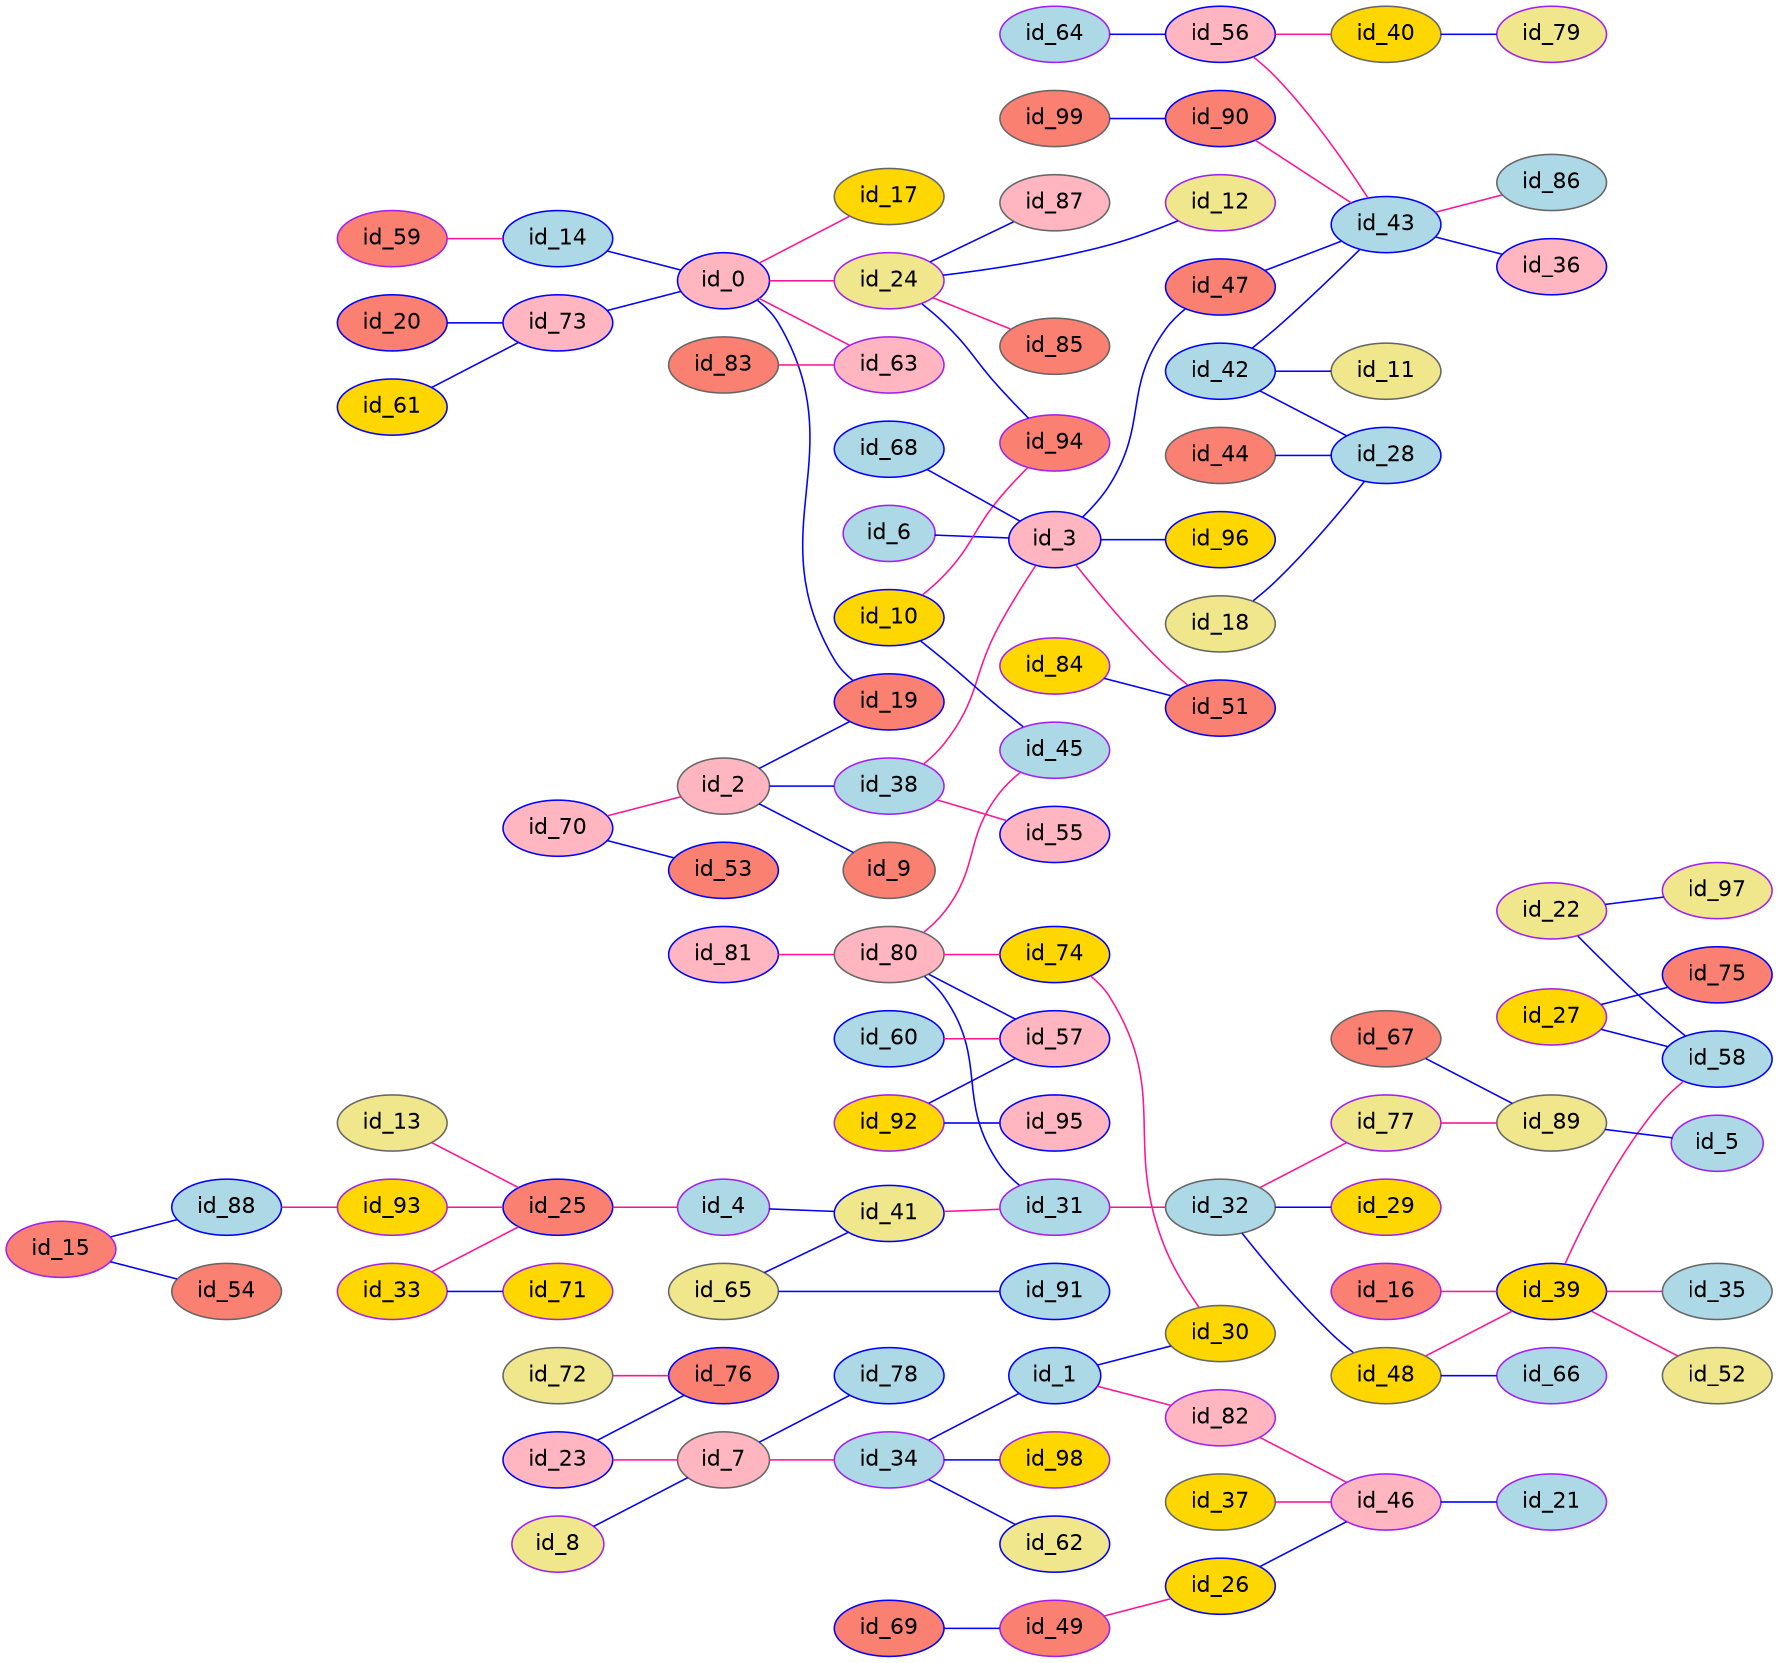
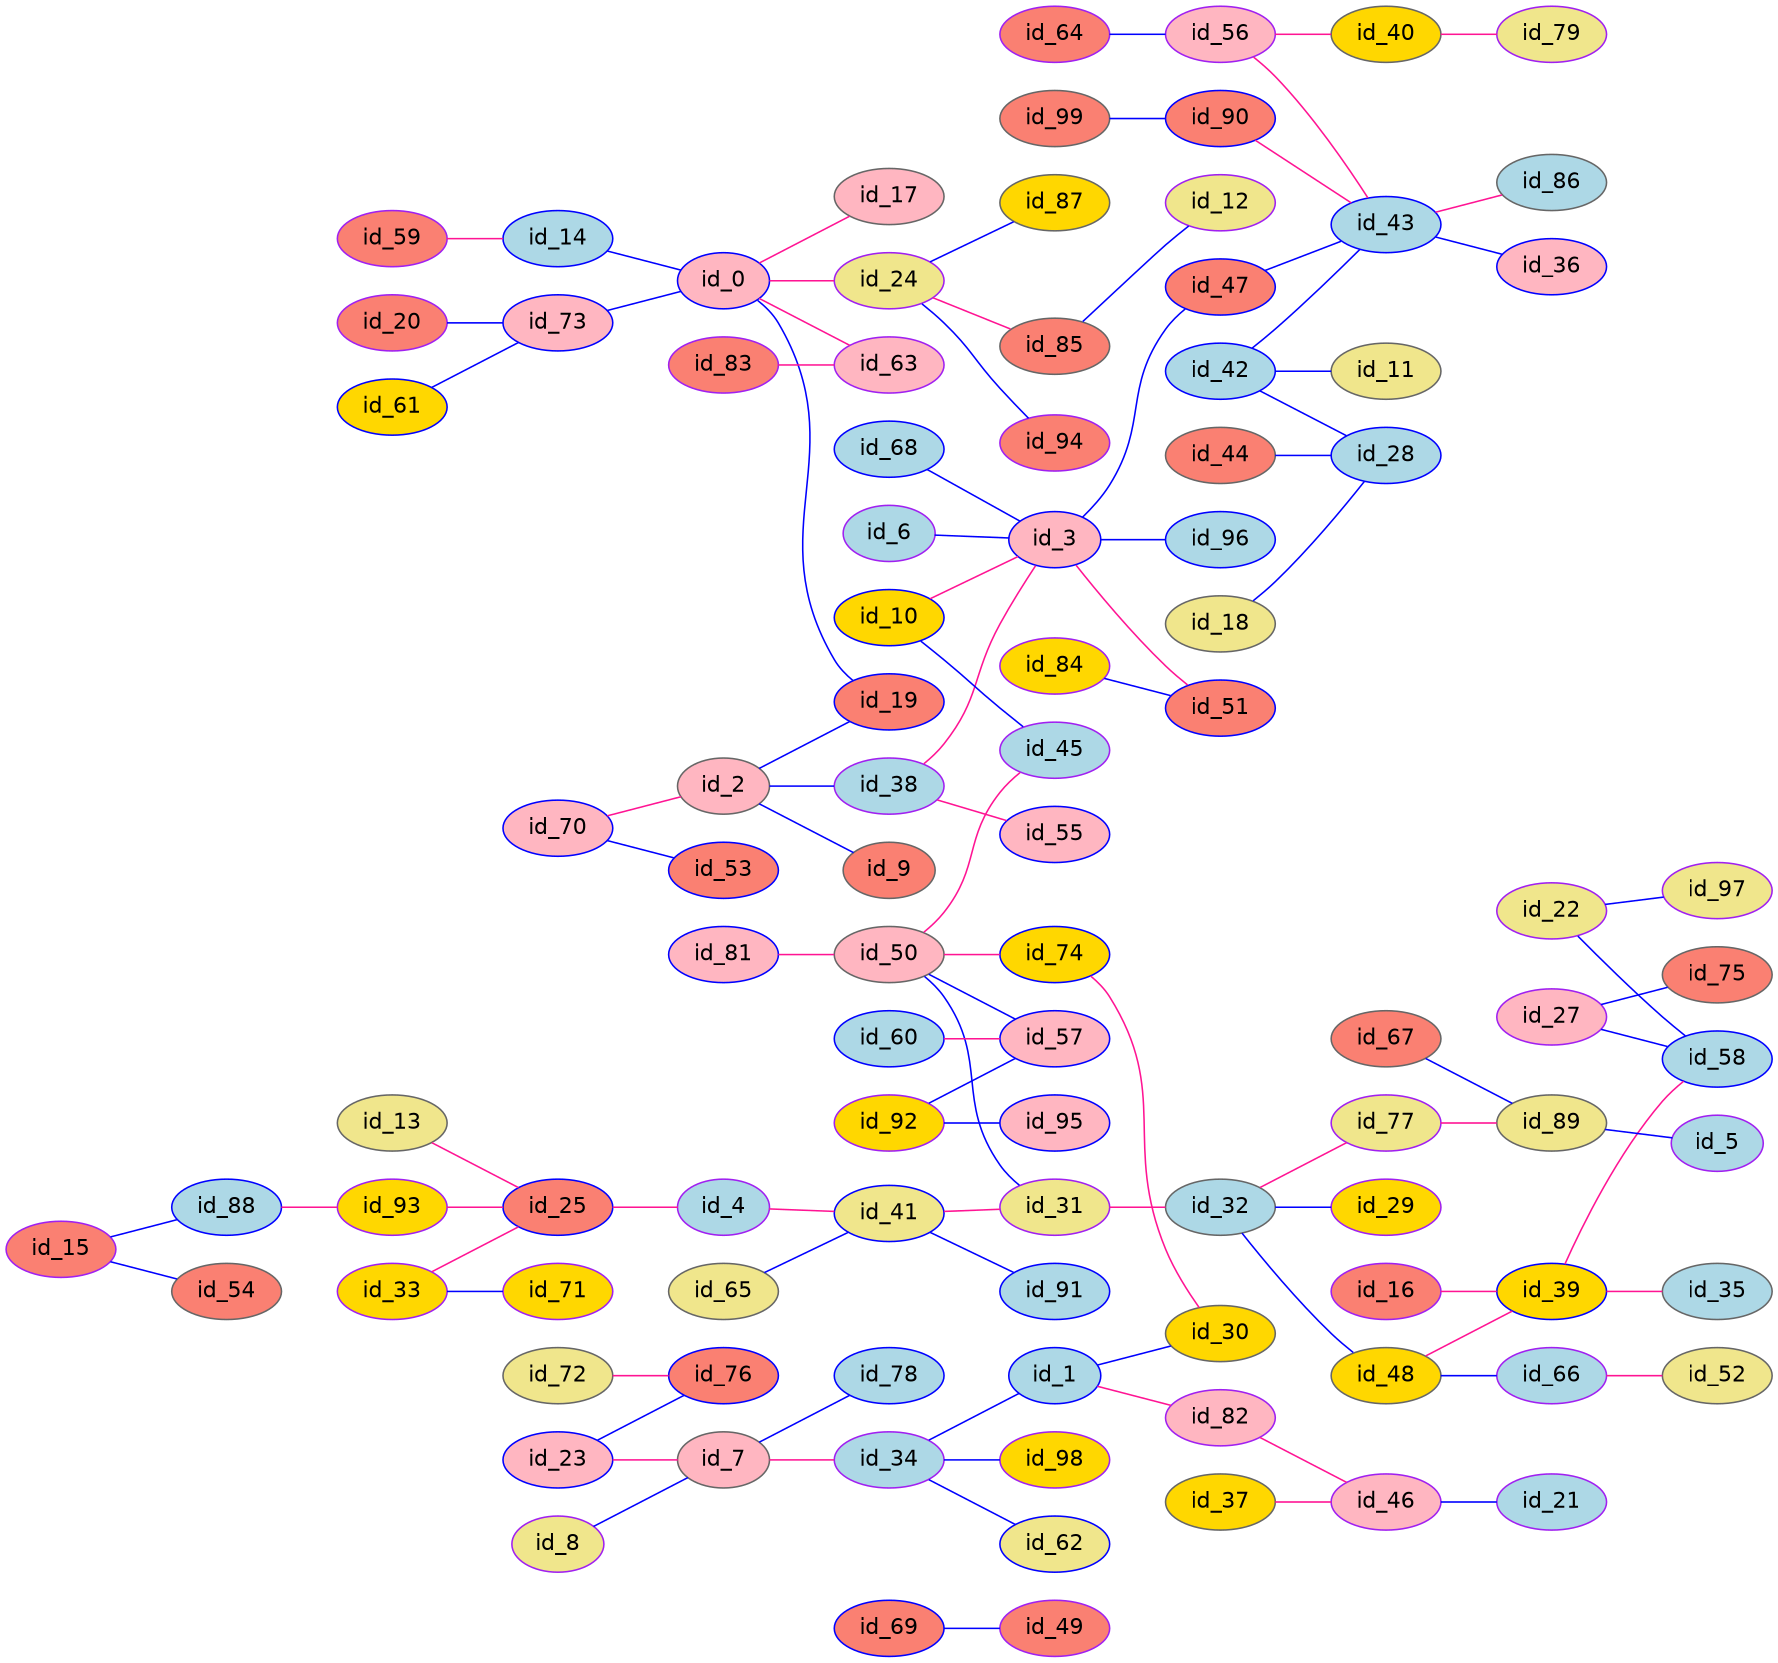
(1055, 34) -> (1055, 34)
(1220, 34) -> (1220, 34)
(1469, 34) -> (1469, 34)
(889, 197) -> (889, 197)
(1055, 203) -> (1055, 203)
(1062, 256) -> (1135, 273)
(392, 323) -> (392, 323)
(724, 365) -> (724, 365)
(980, 525) -> (974, 578)
(1220, 540) -> (1220, 540)
(889, 955) -> (889, 955)
(1717, 975) -> (1717, 975)
(1552, 1017) -> (1552, 1017)
(1055, 1207) -> (1055, 1207)
(802, 1210) -> (802, 1210)
(889, 1291) -> (972, 1252)
(1635, 1334) -> (1634, 1376)
(1220, 1586) -> none
